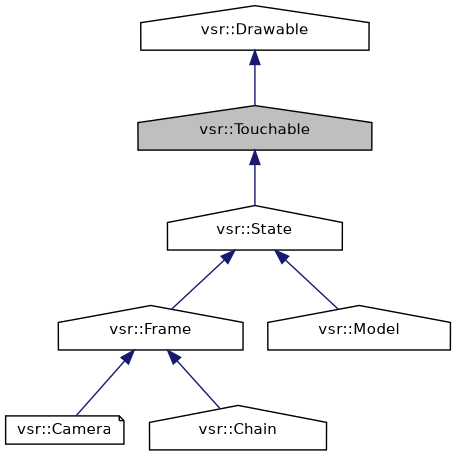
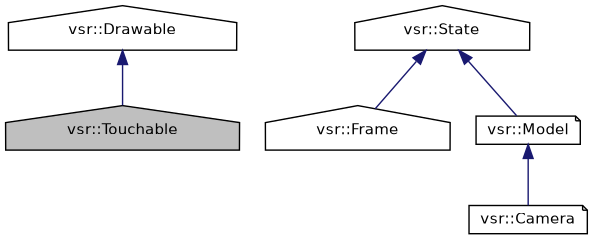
(255, 185) -> none
(359, 330) -> (528, 130)
(101, 388) -> (528, 182)
(238, 430) -> none
